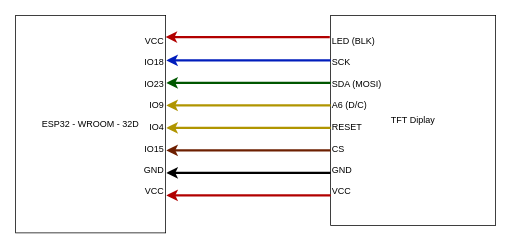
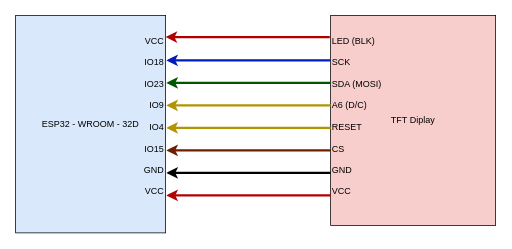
(413, 120) -> (413, 120)
(90, 124) -> (90, 124)
